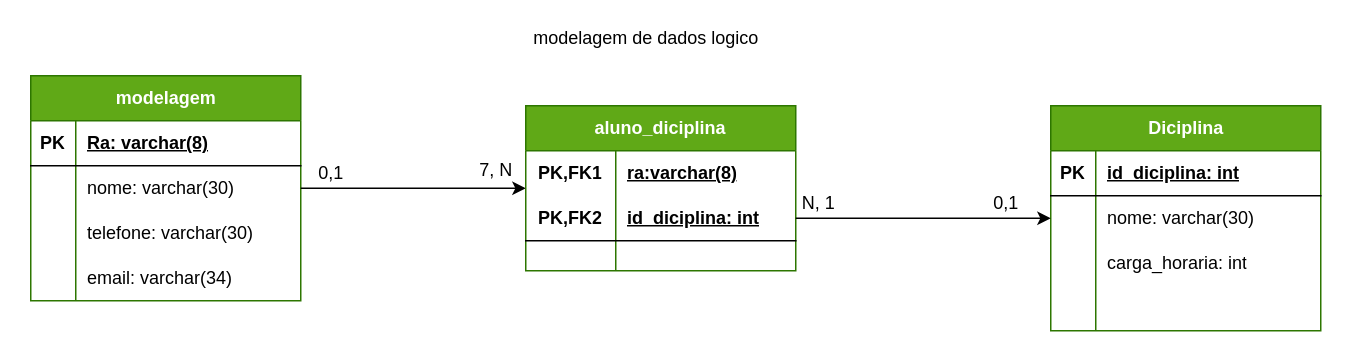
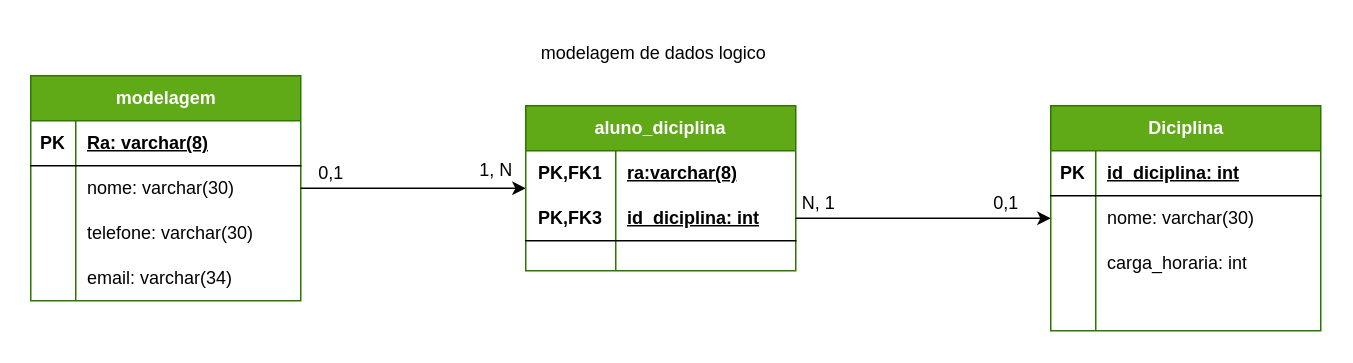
(646, 38) -> (653, 53)
(497, 170) -> (497, 170)
(571, 218) -> (571, 218)
